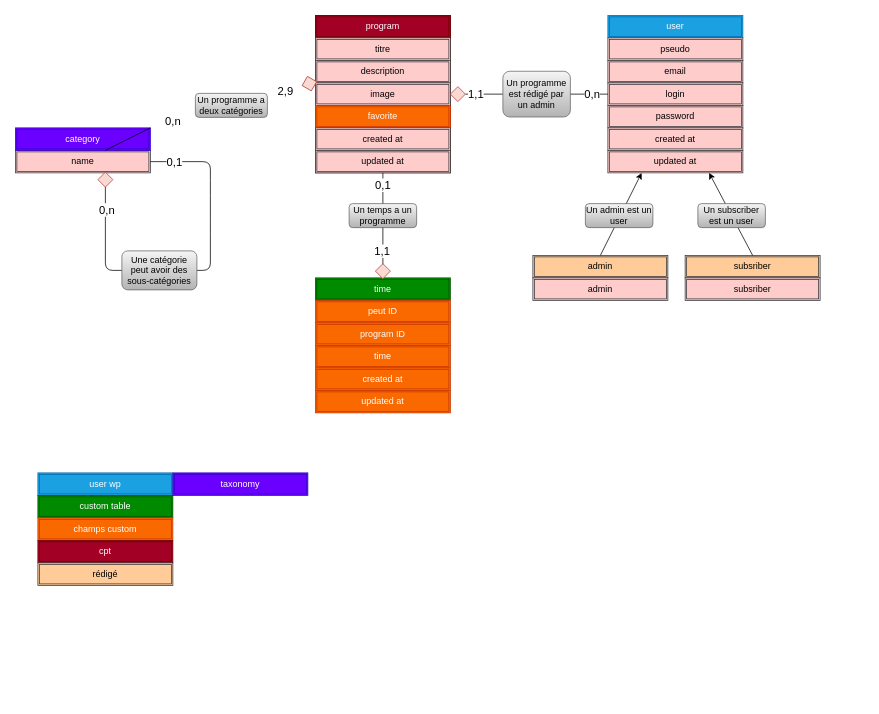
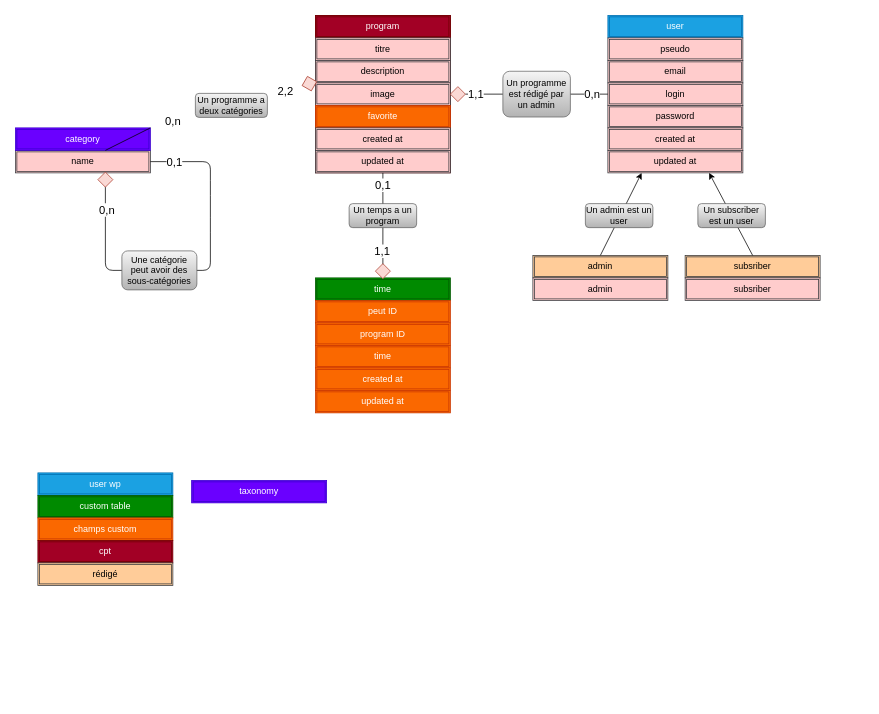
(286, 90) -> (286, 90)
(383, 216) -> (383, 216)
(240, 484) -> (259, 492)
